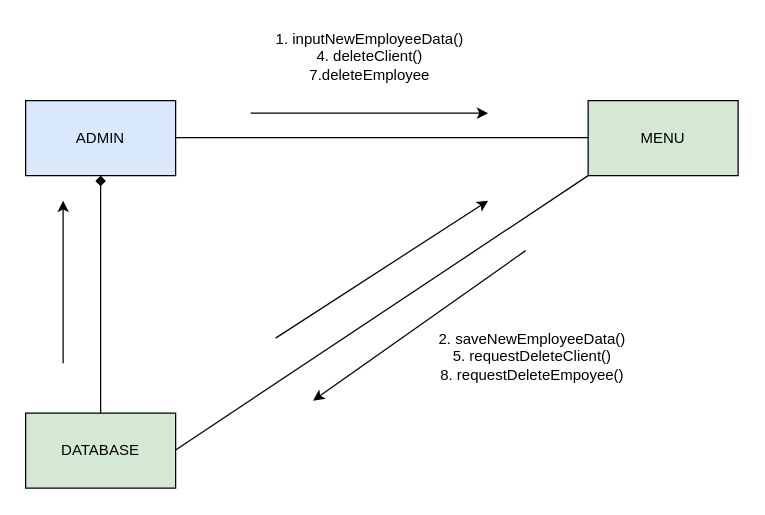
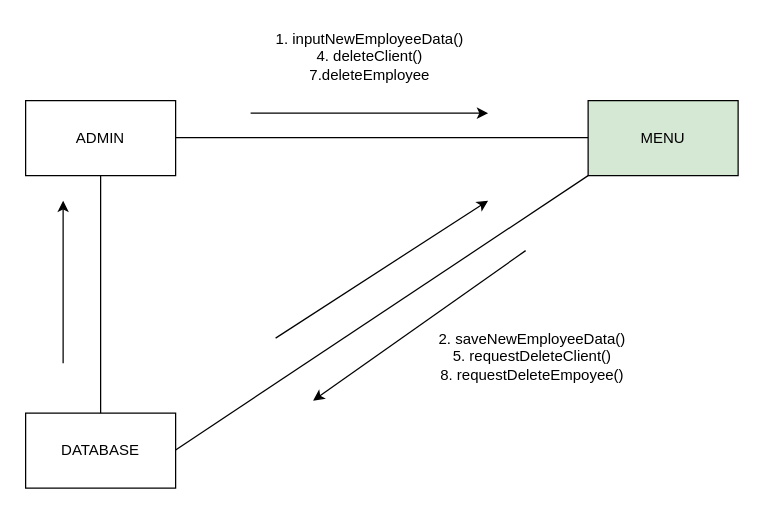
(101, 138) -> (101, 138)
(101, 186) -> (101, 181)
(101, 451) -> (101, 451)
